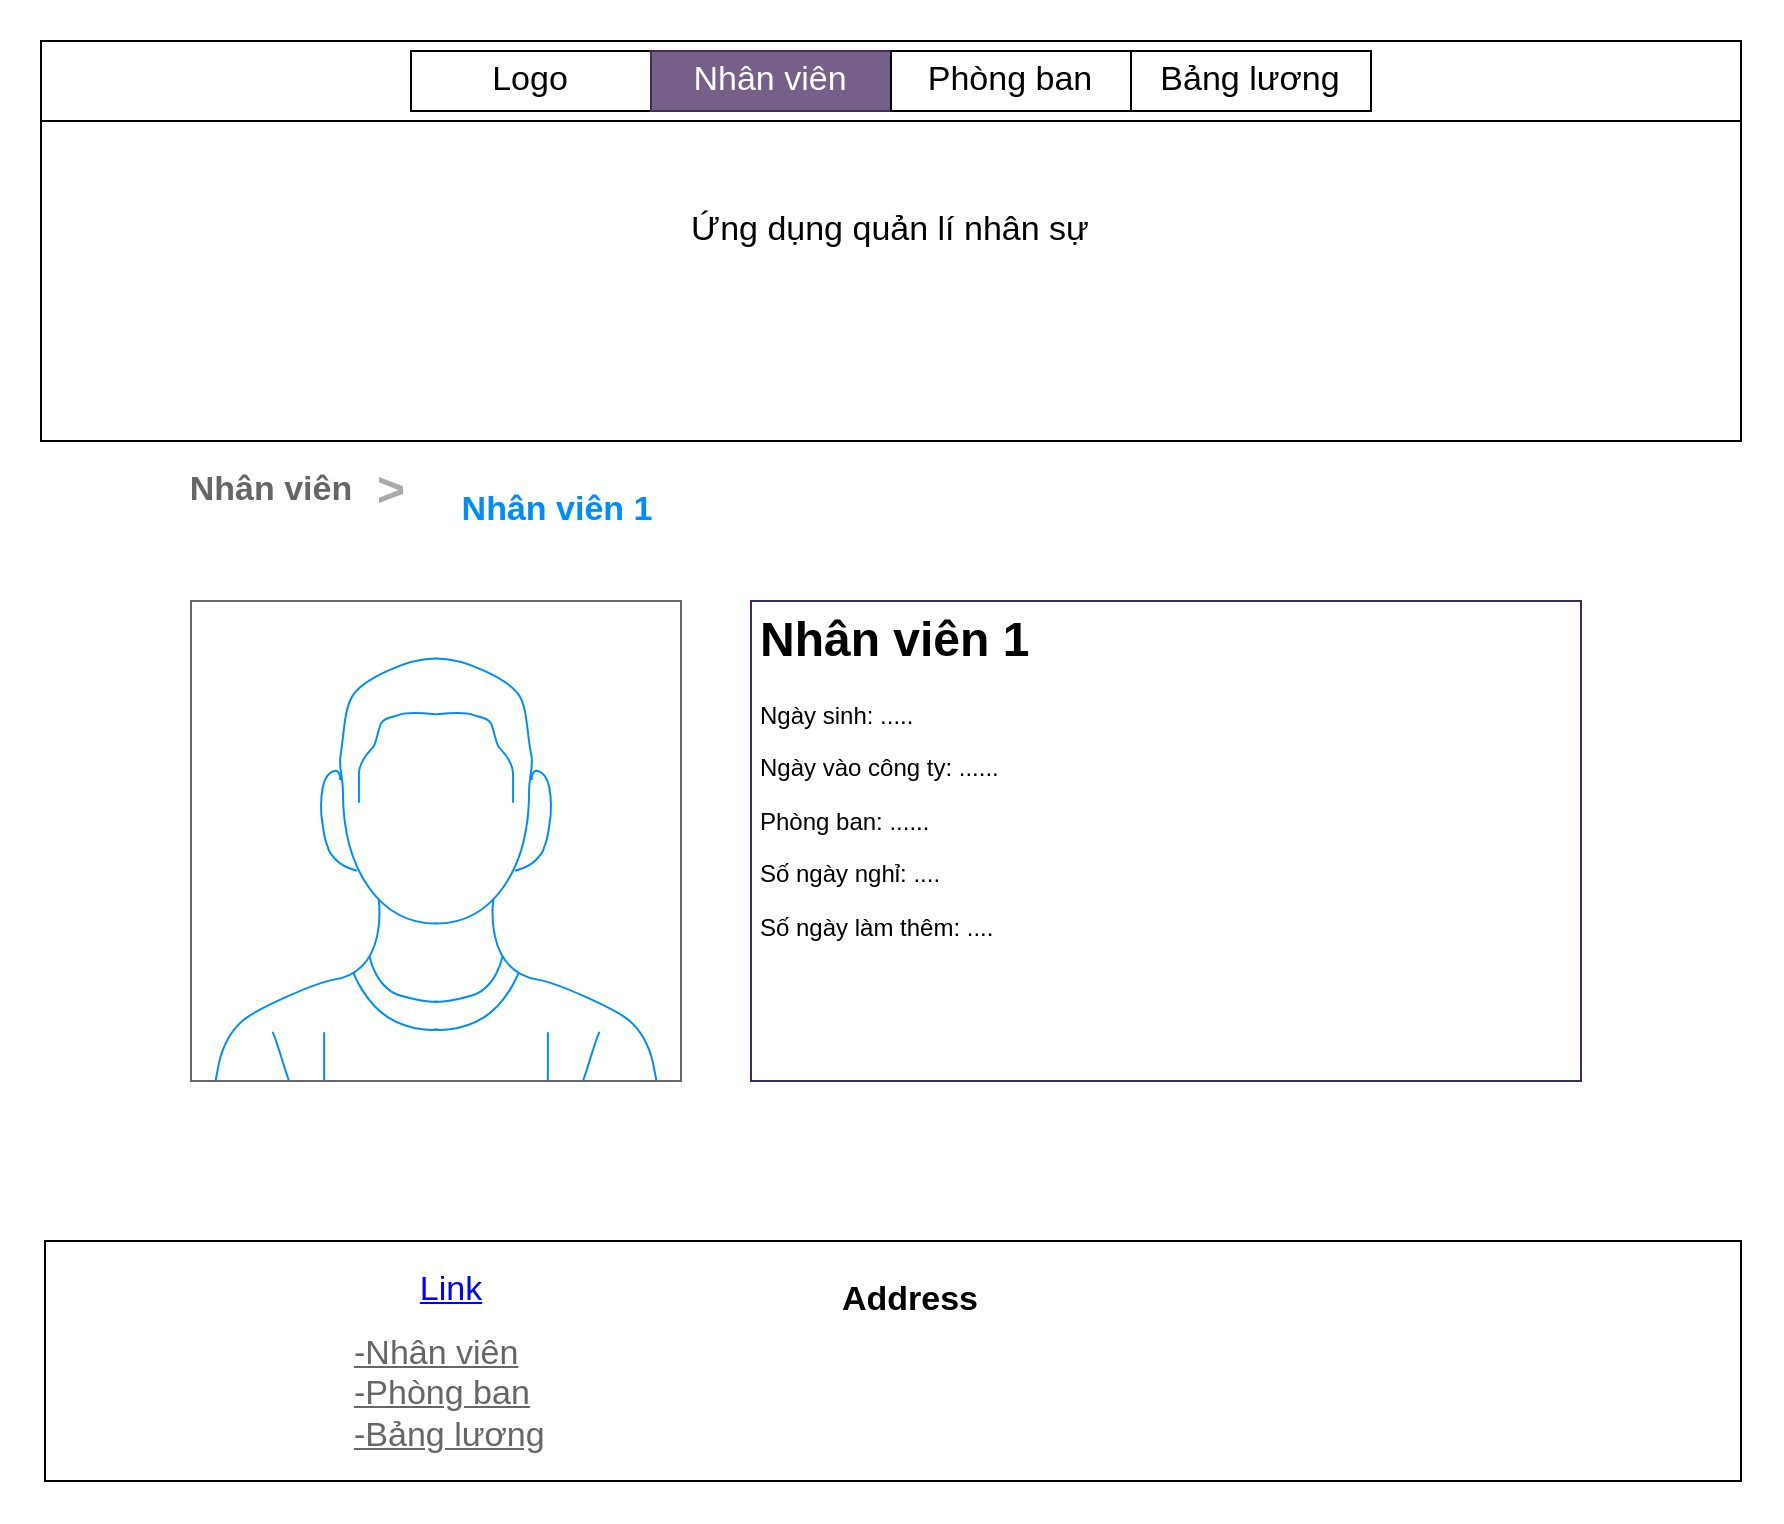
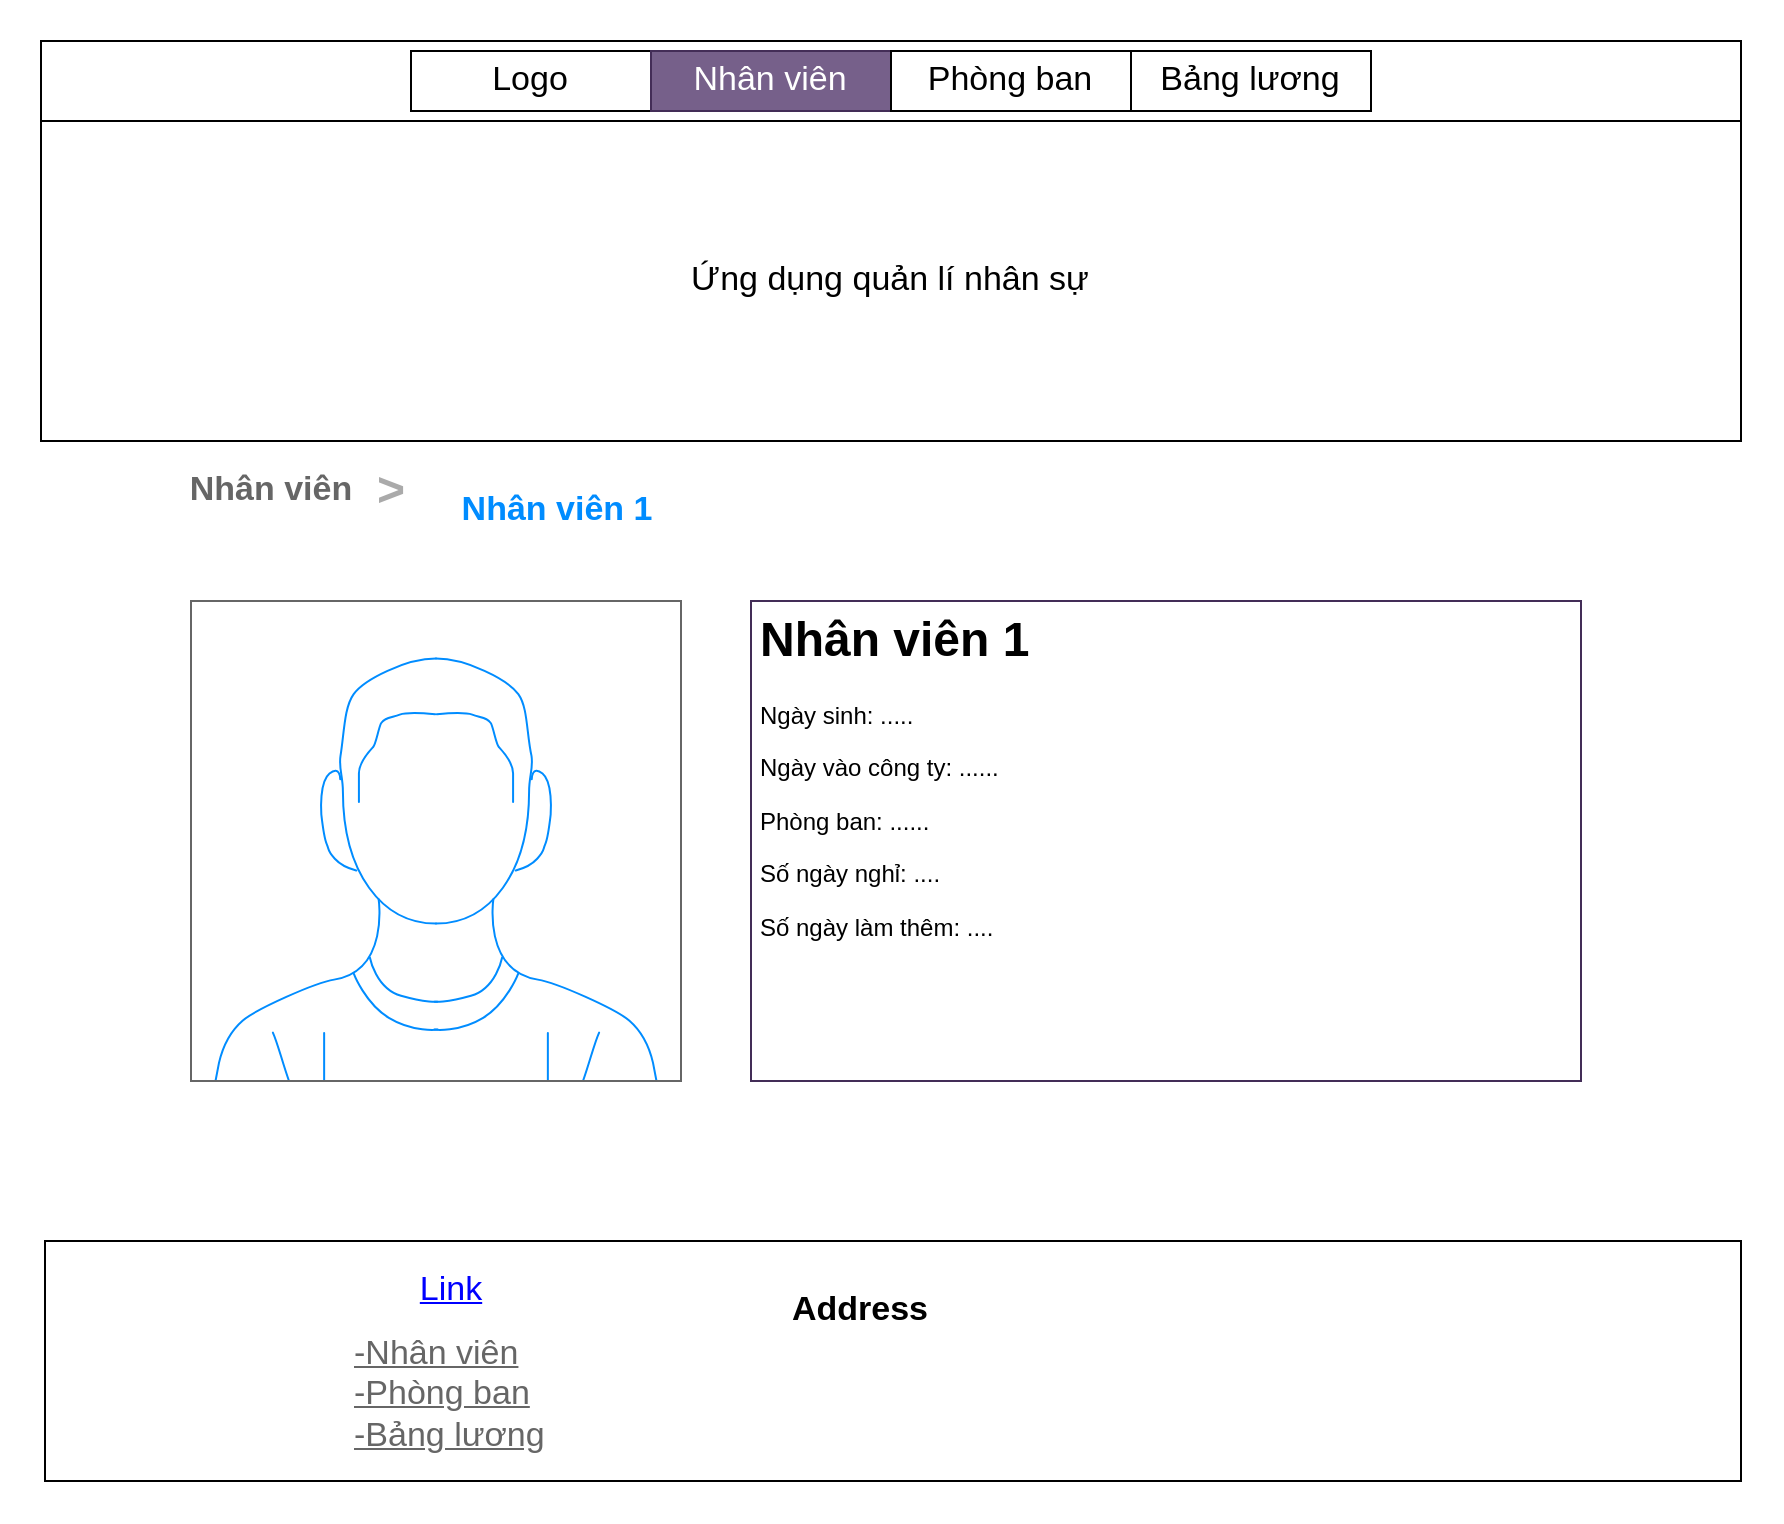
(891, 231) -> (891, 281)
(911, 1301) -> (861, 1311)
